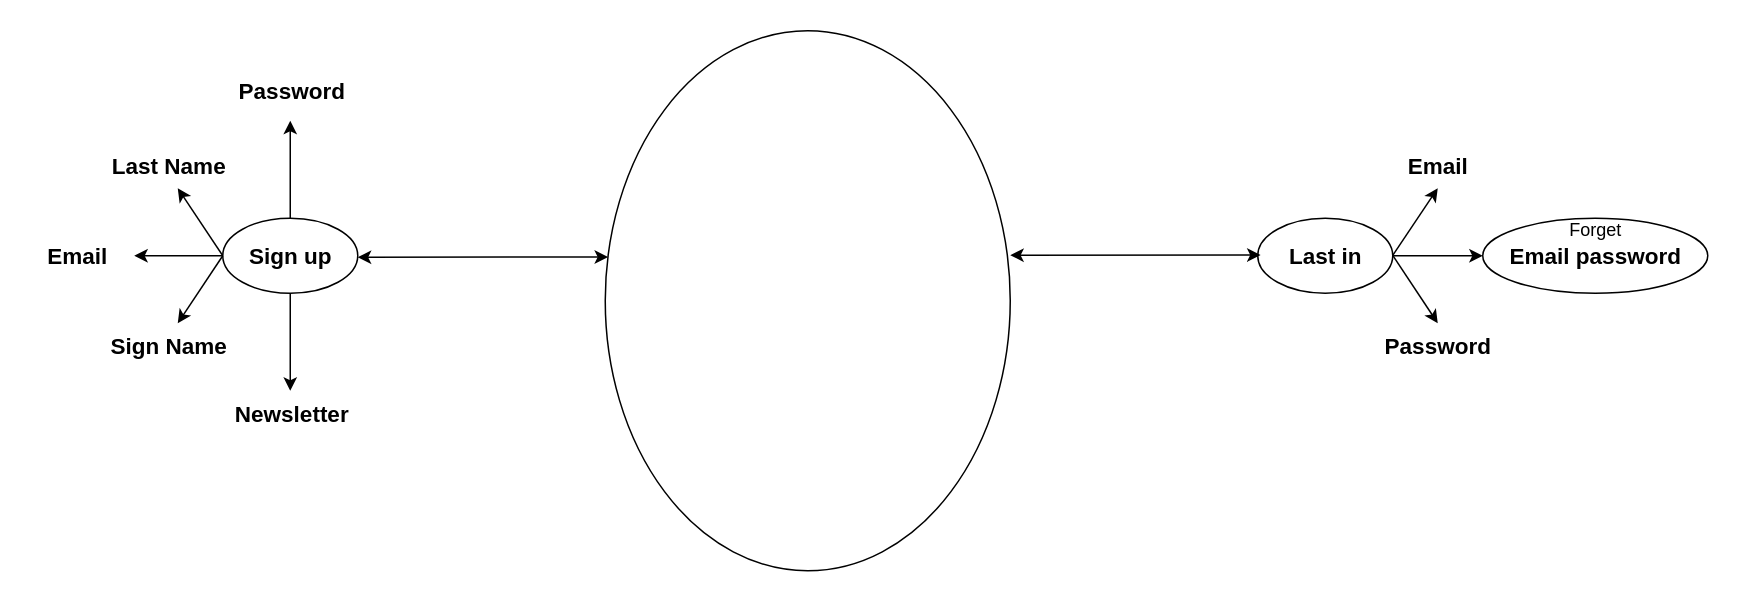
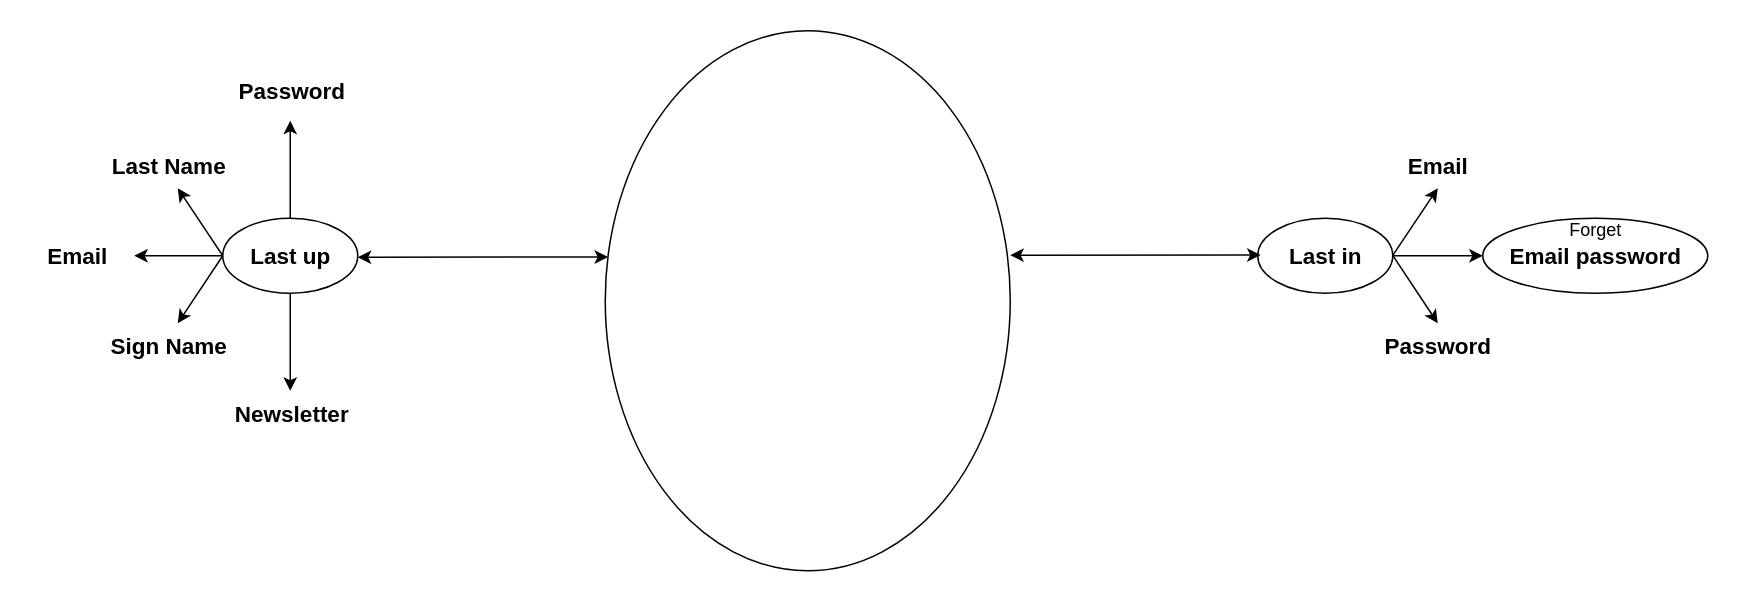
(291, 256) -> (291, 256)
